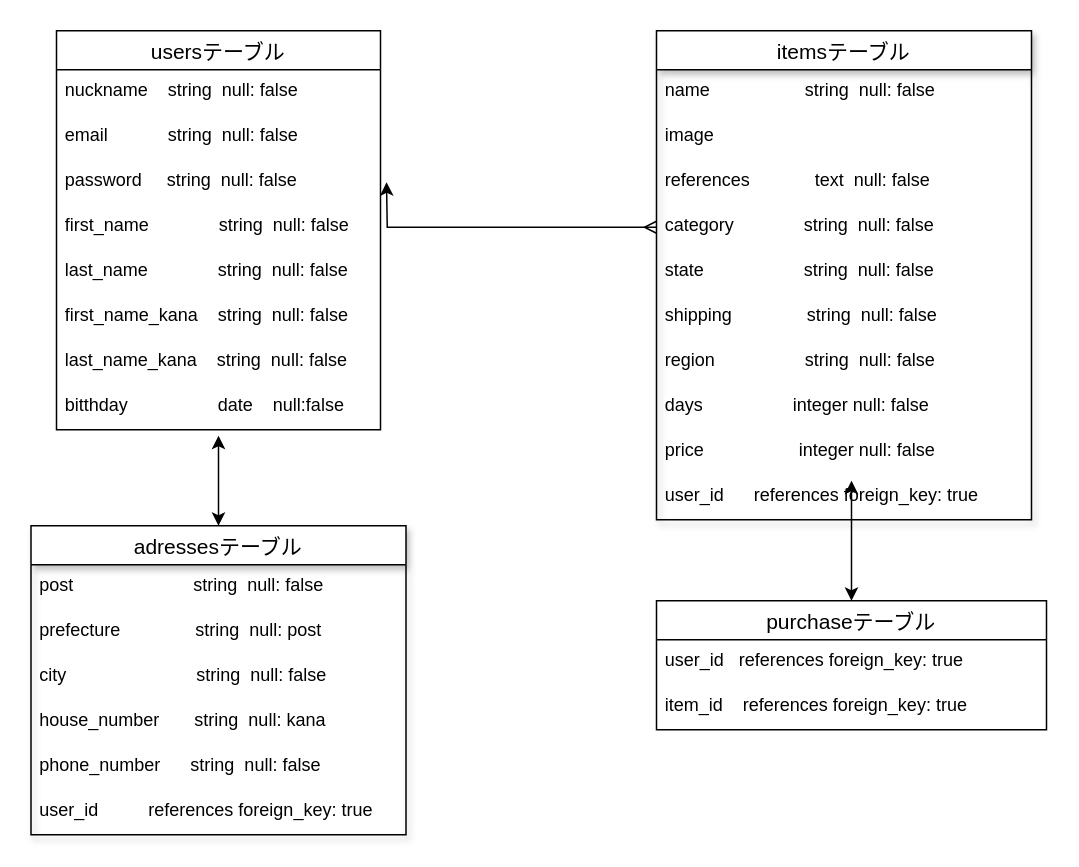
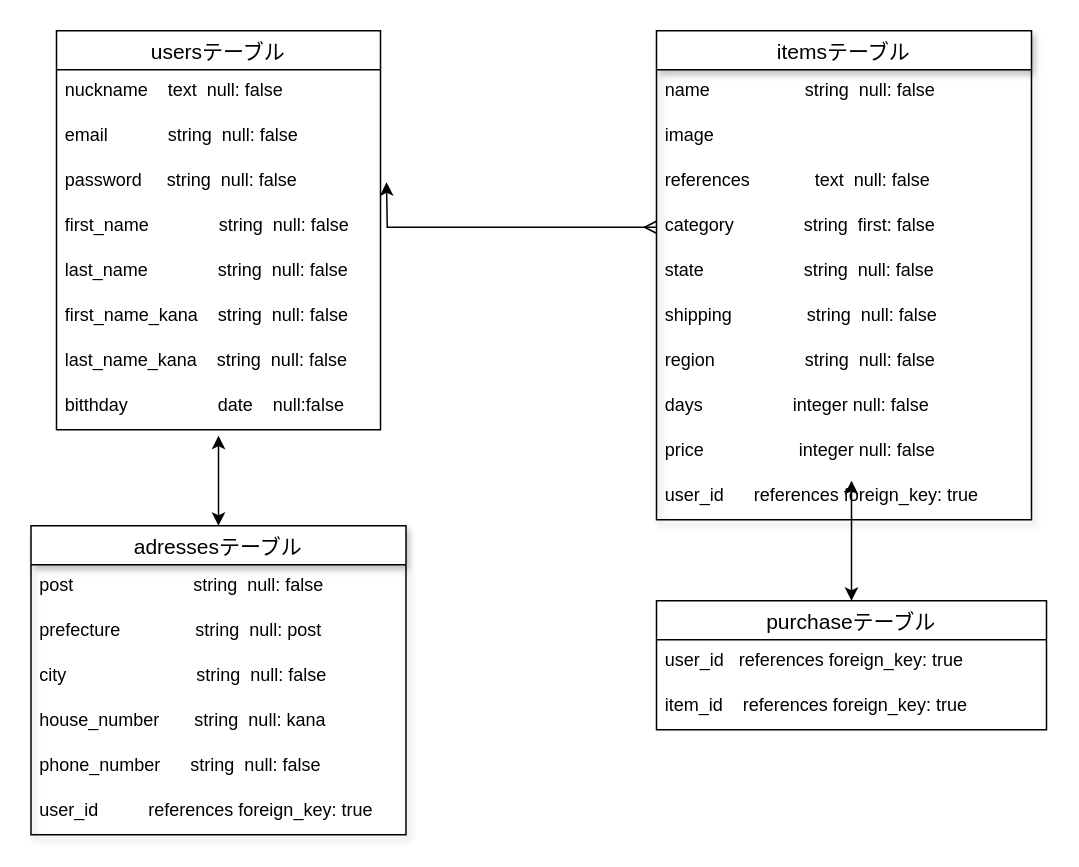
(200, 90) -> (192, 90)
(838, 225) -> (846, 225)
